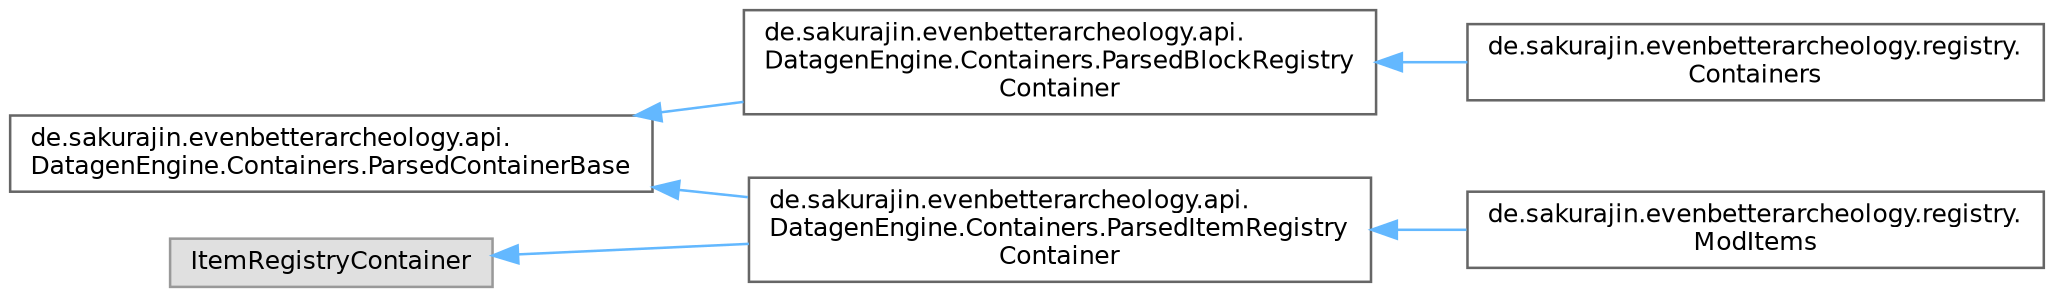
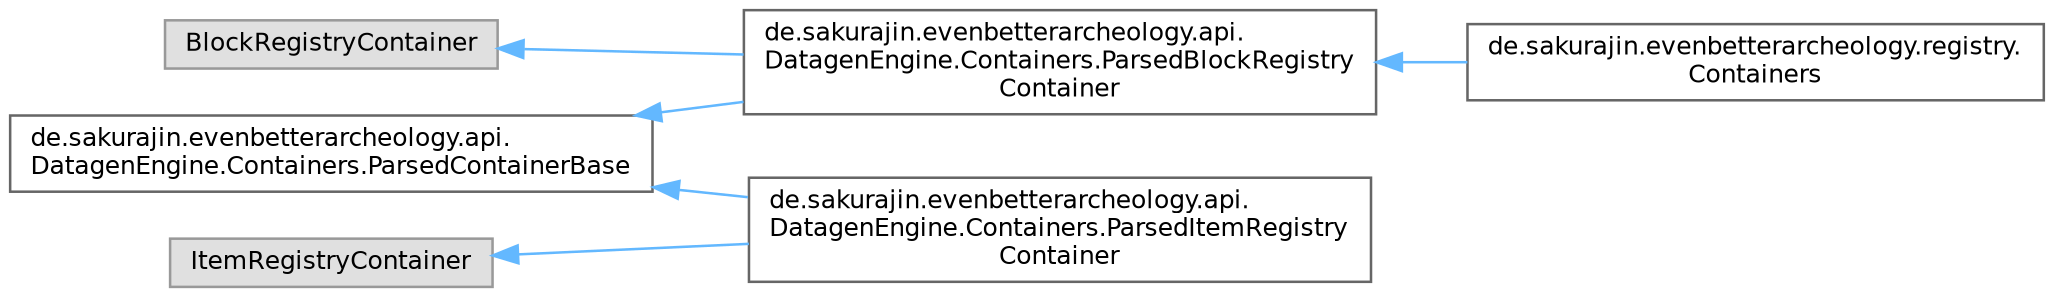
none -> (331, 44)
(1756, 230) -> none
